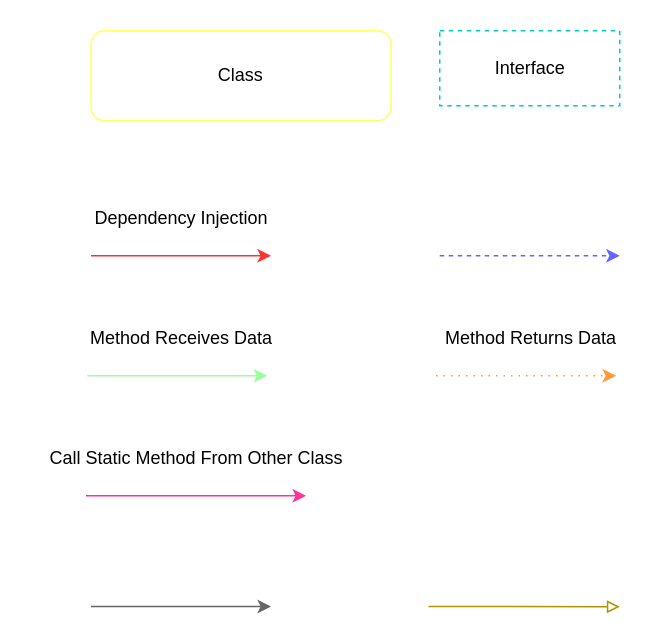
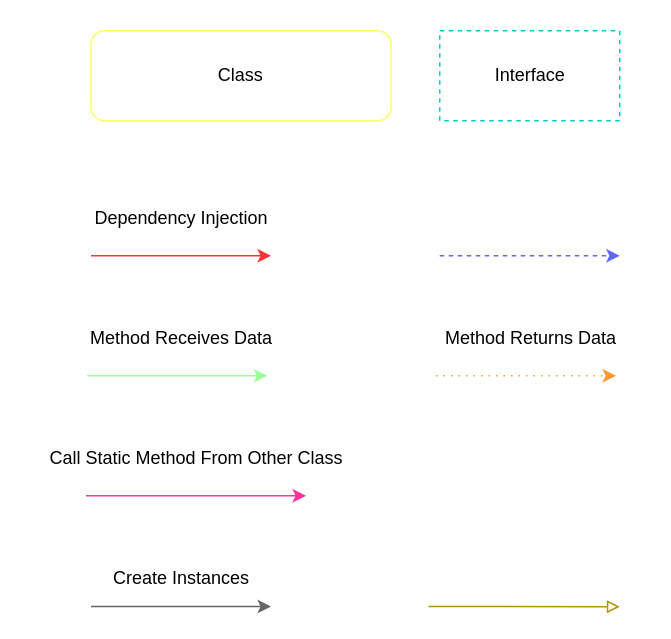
(530, 68) -> (530, 76)
none -> (181, 578)
